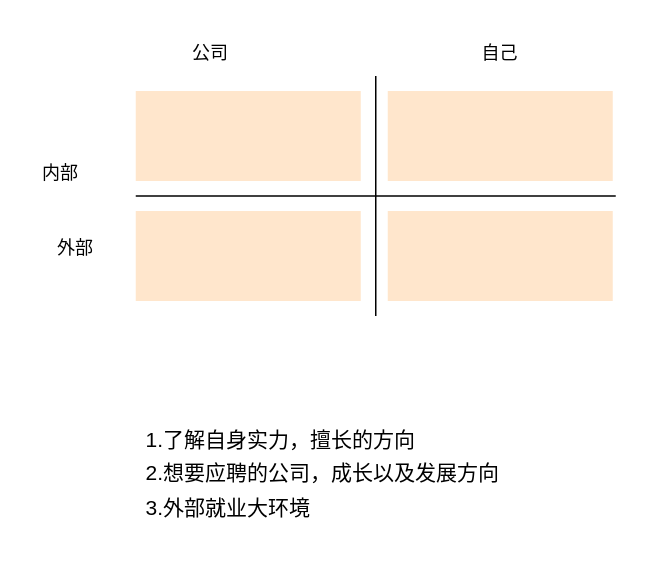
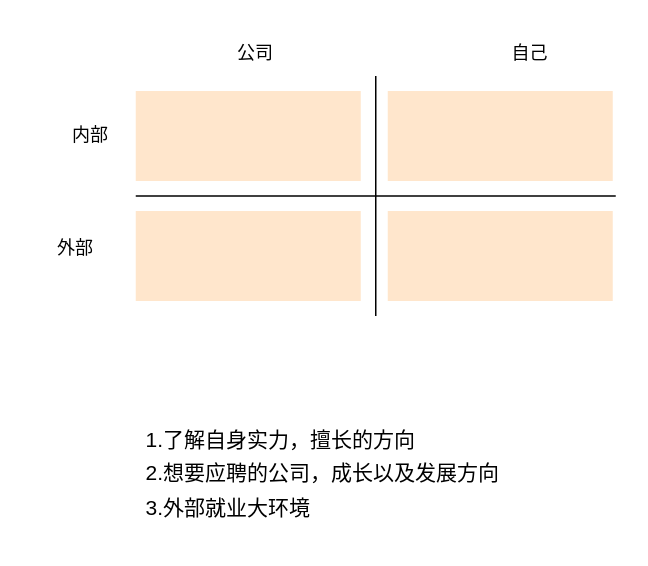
(211, 53) -> (256, 53)
(500, 53) -> (530, 53)
(61, 173) -> (91, 136)
